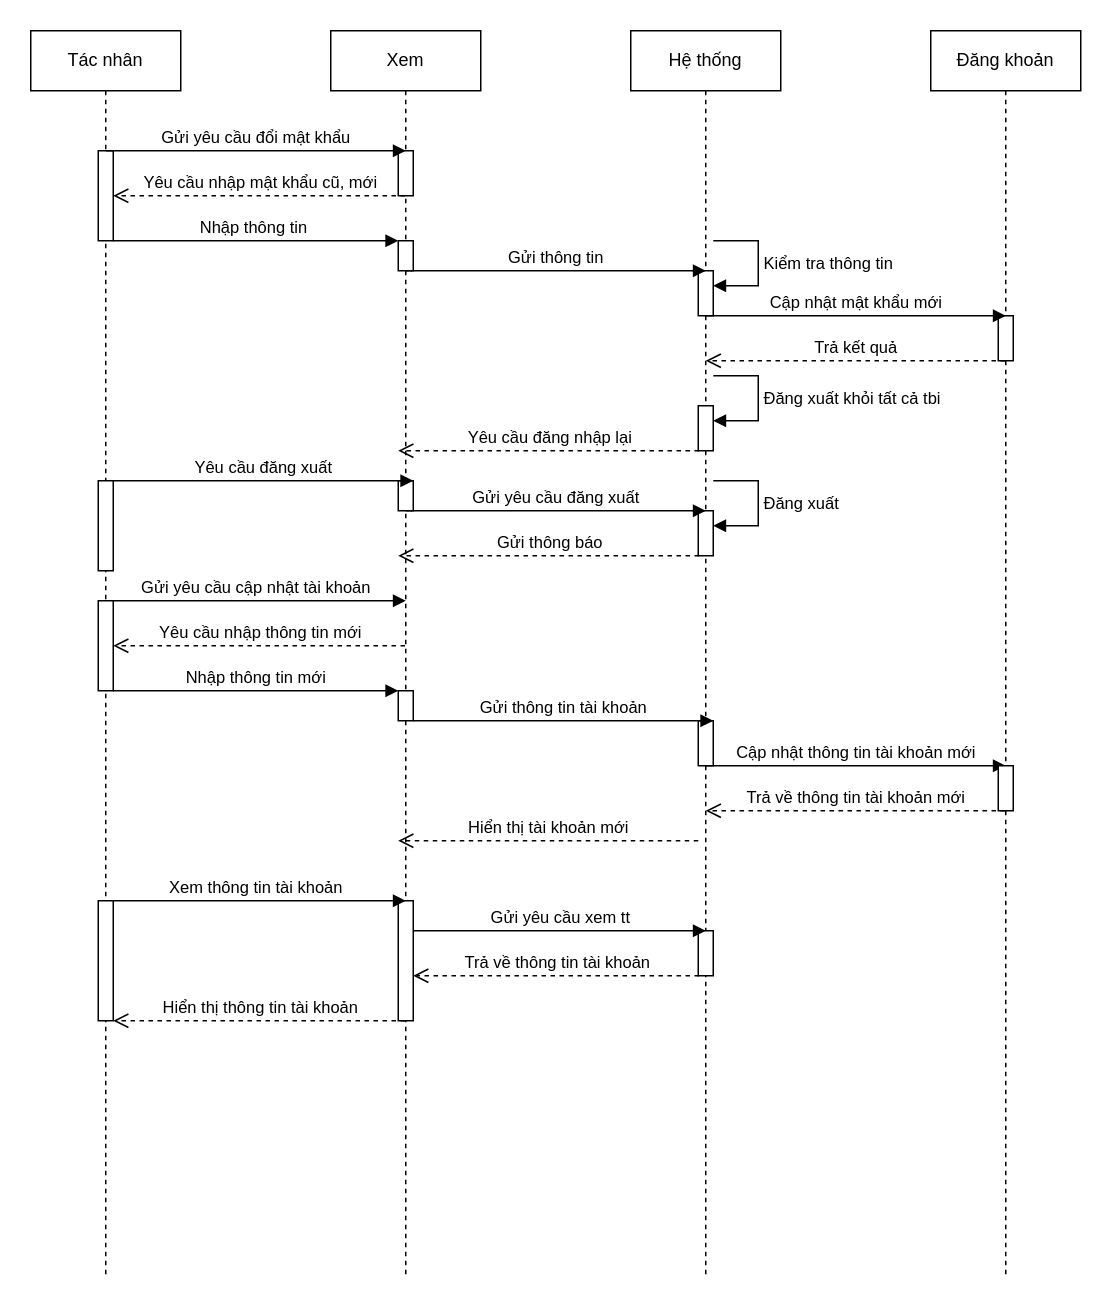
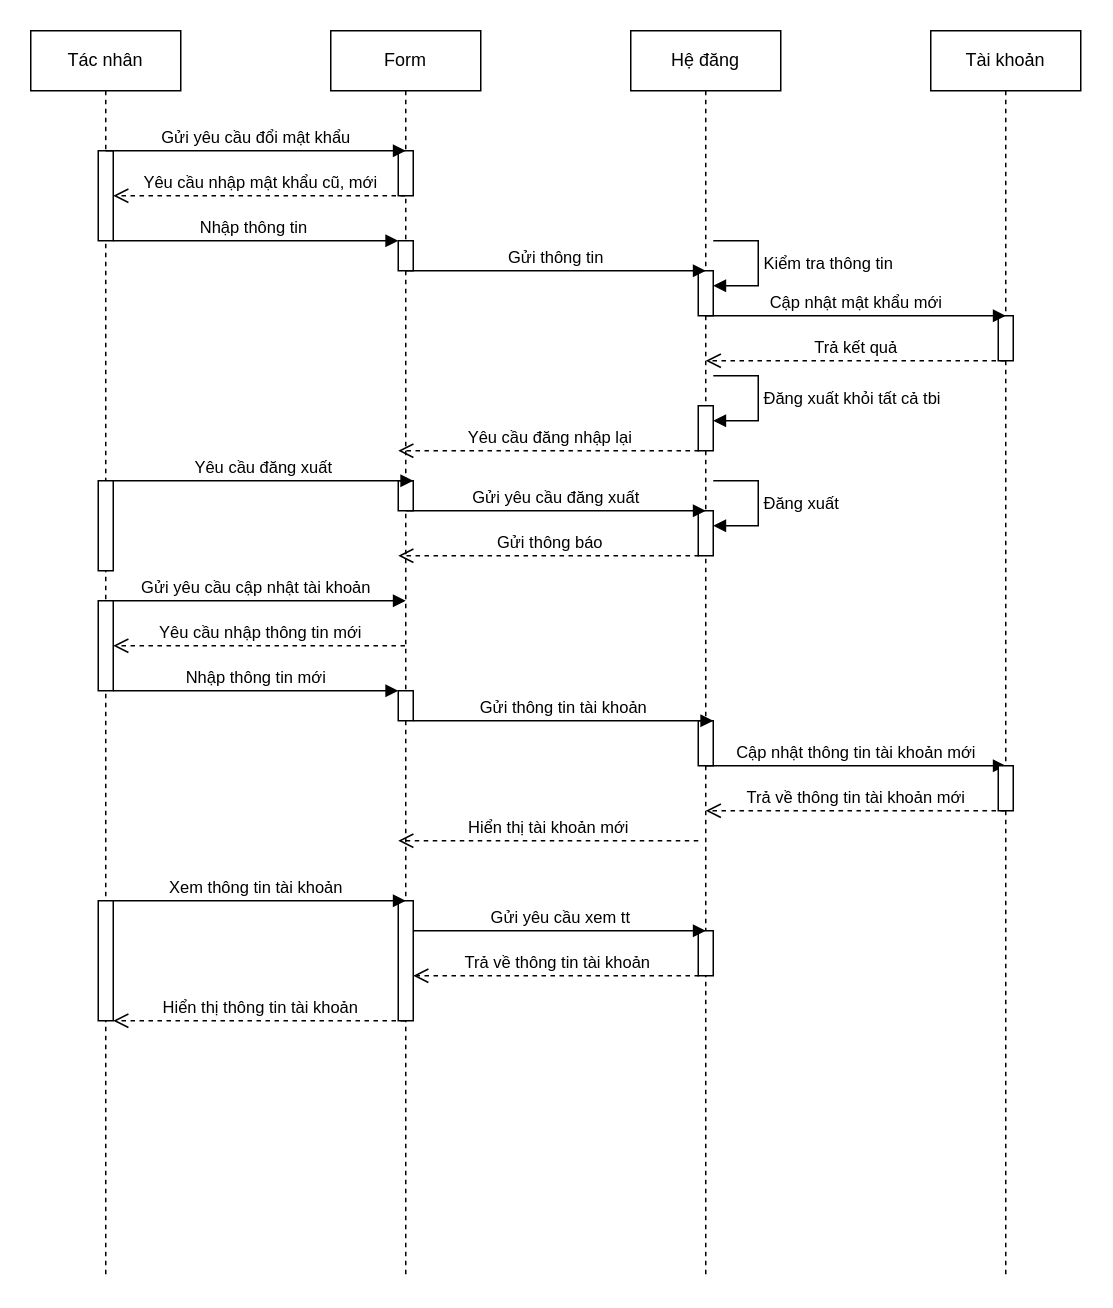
(406, 61) -> (406, 61)
(706, 61) -> (706, 61)
(1006, 61) -> (1006, 61)
